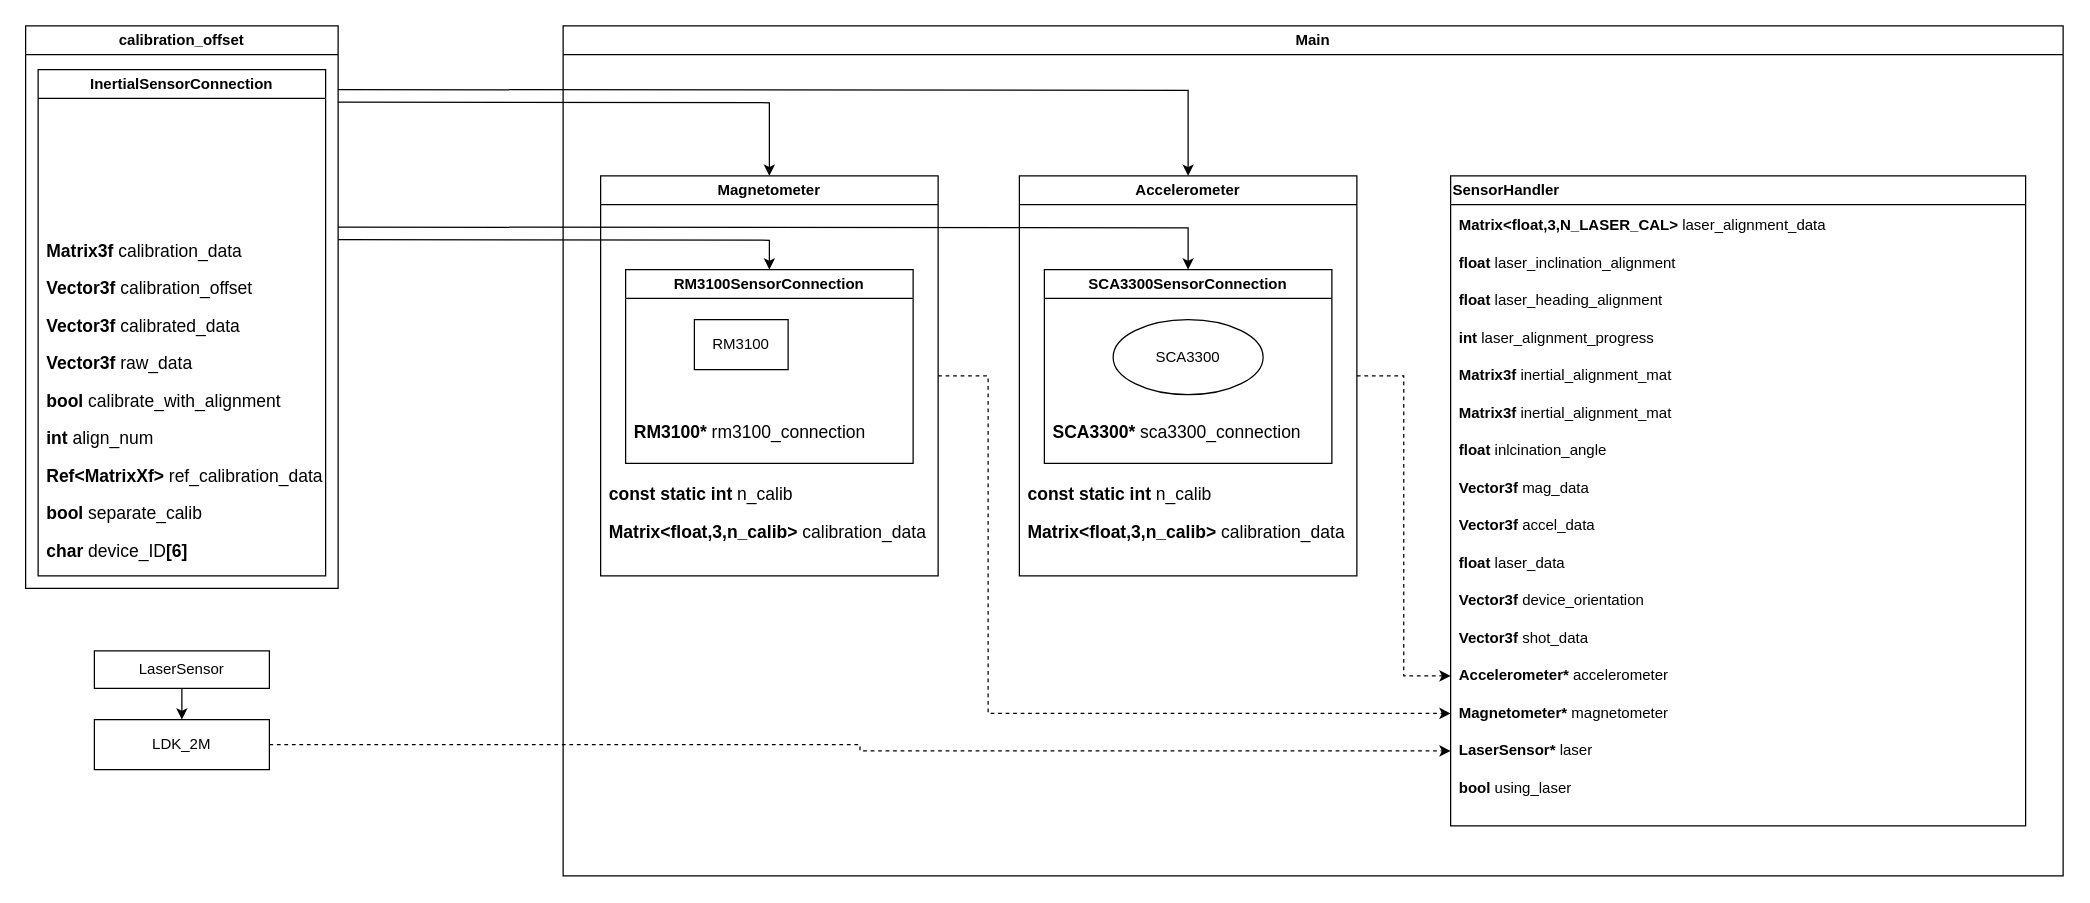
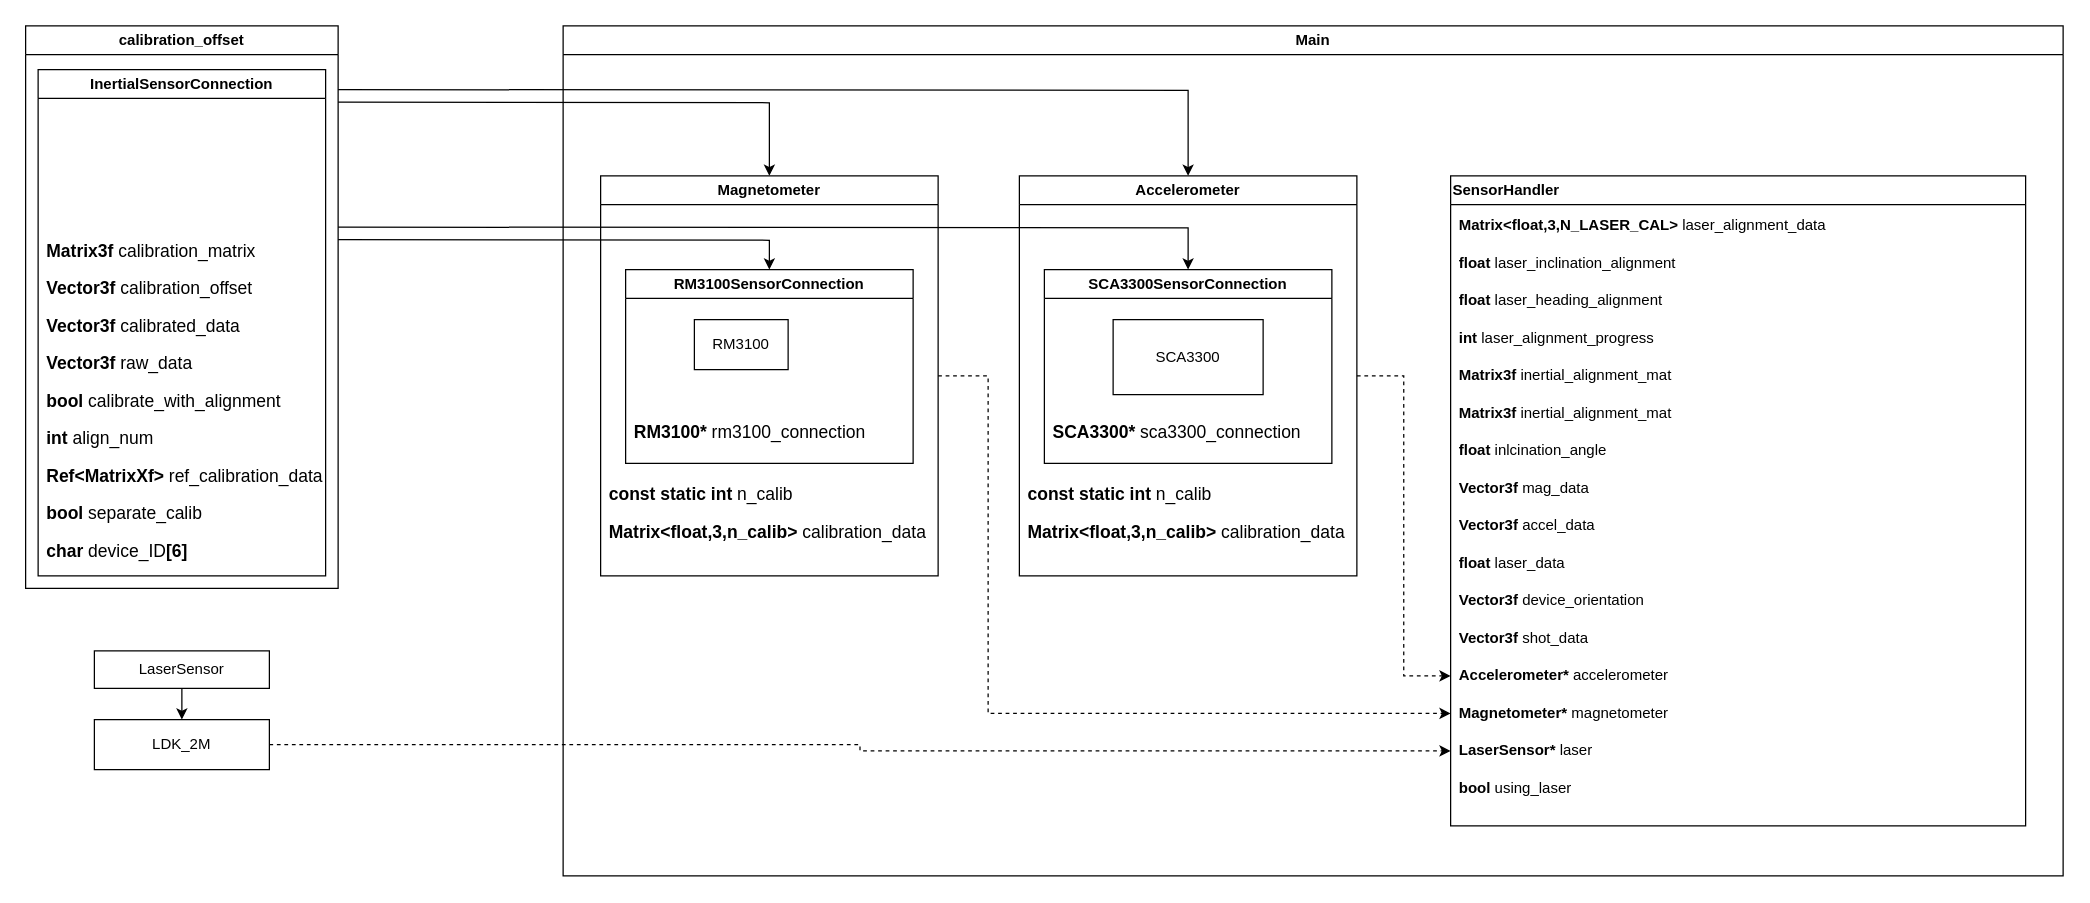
(160, 251) -> (168, 251)
(1188, 357) -> (1188, 357)
